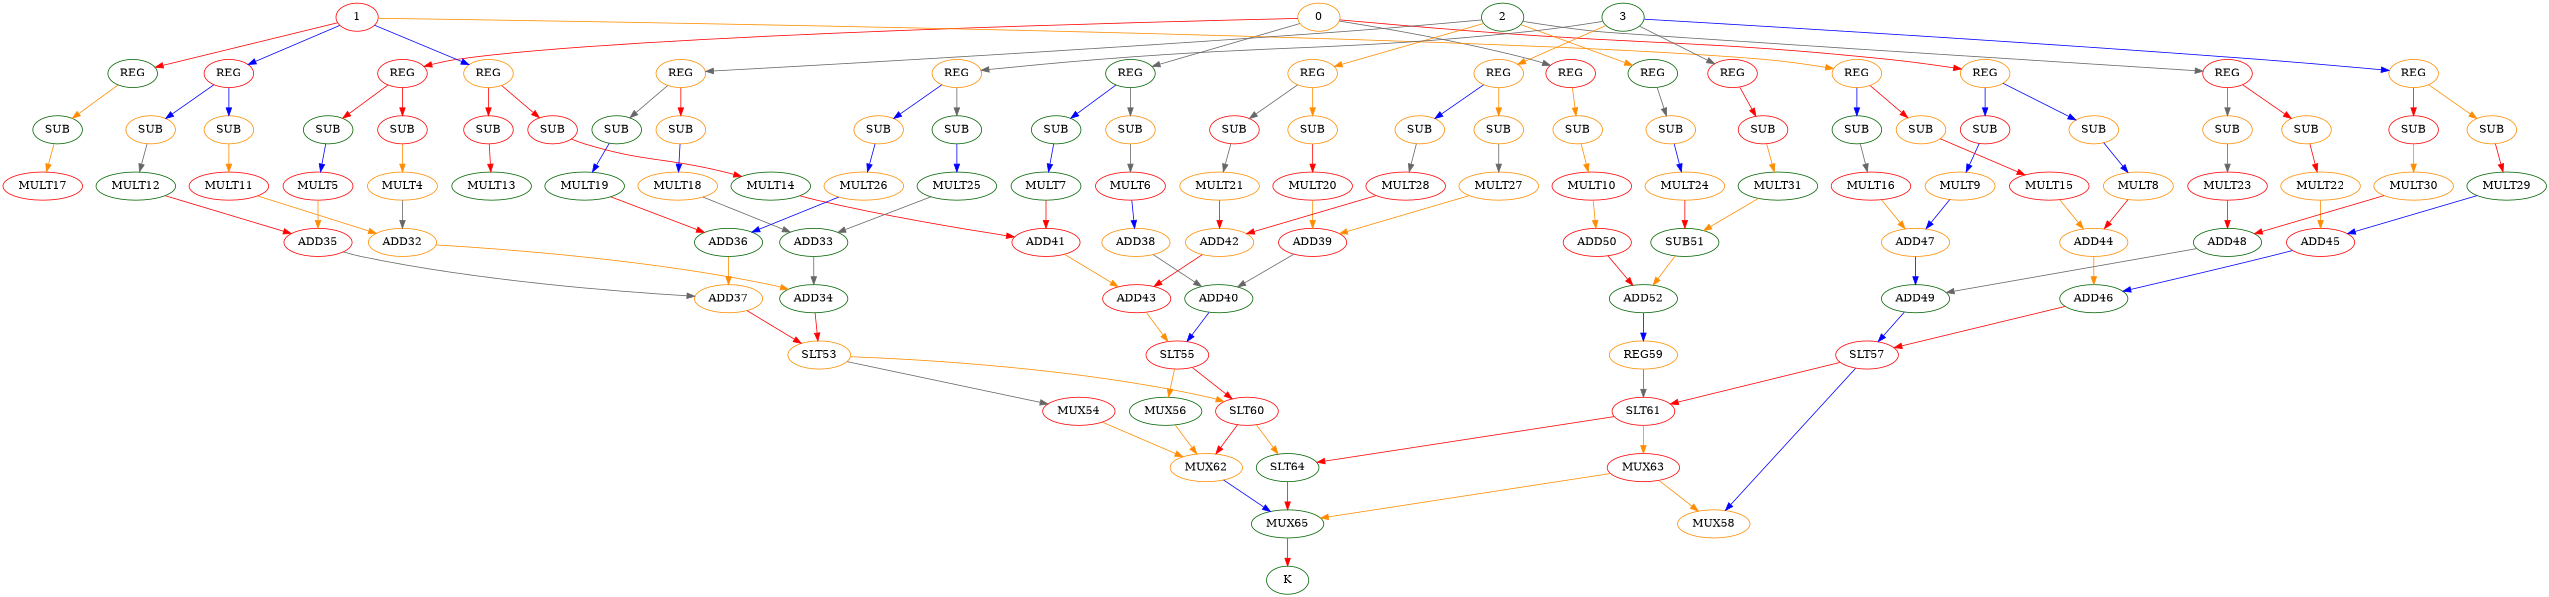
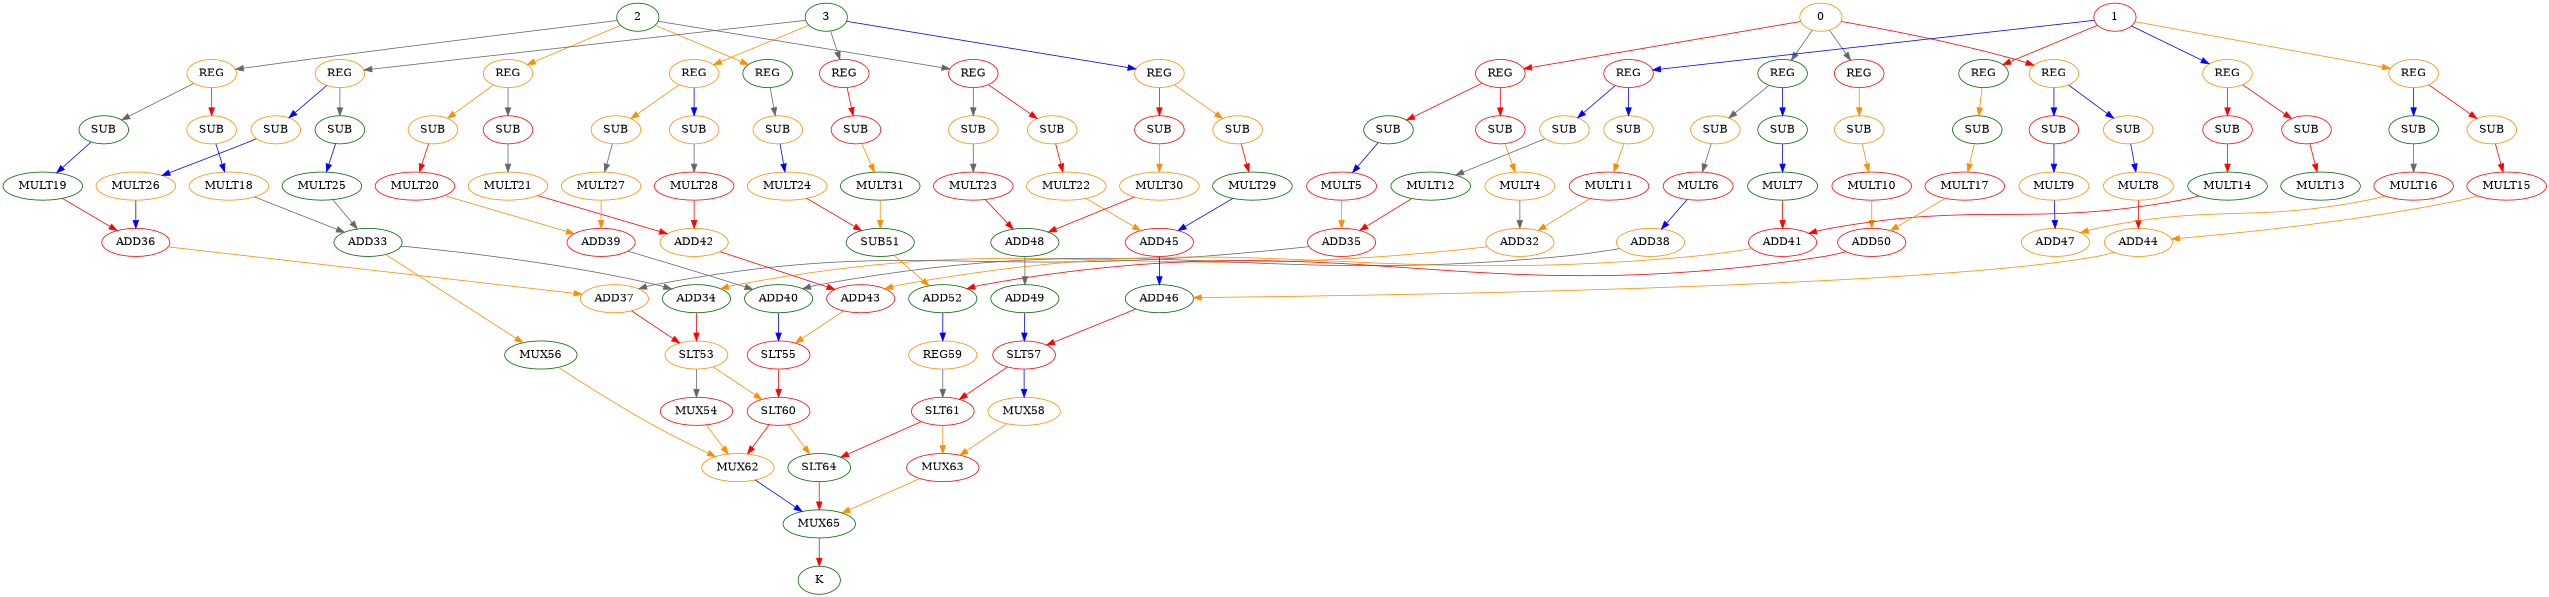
none -> (1923, 212)
(729, 242) -> (136, 242)
(1916, 267) -> none
(1172, 379) -> (451, 297)
(1675, 493) -> (987, 437)
